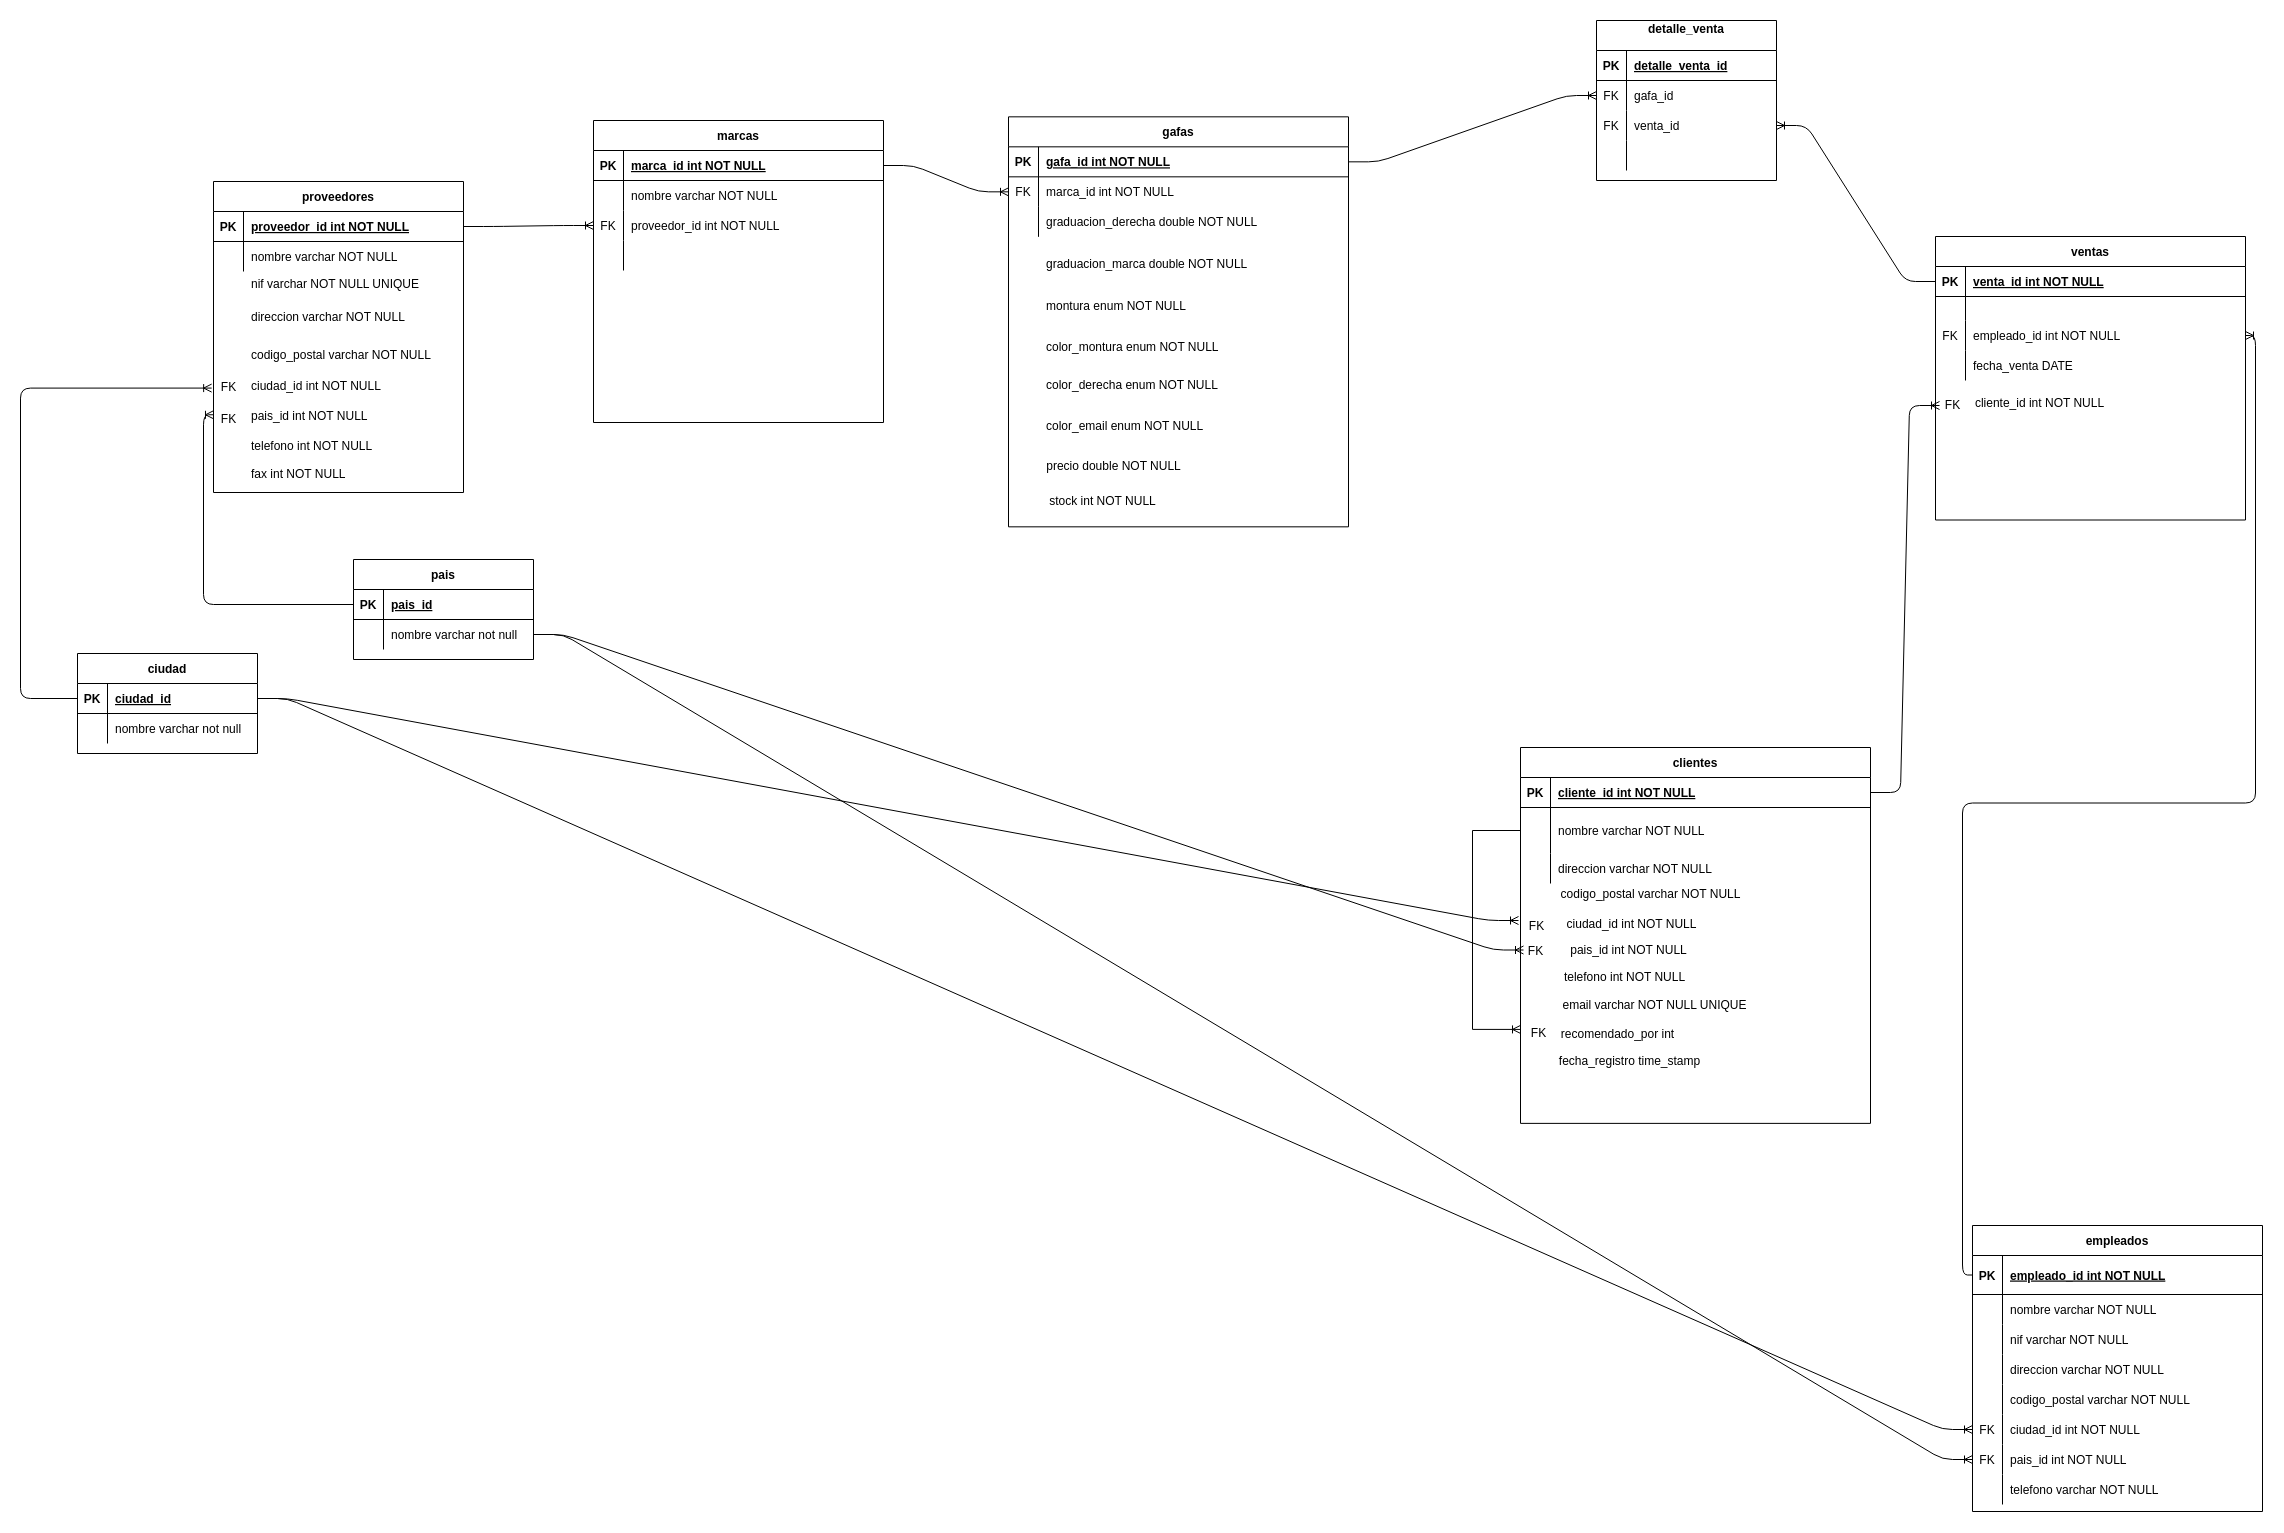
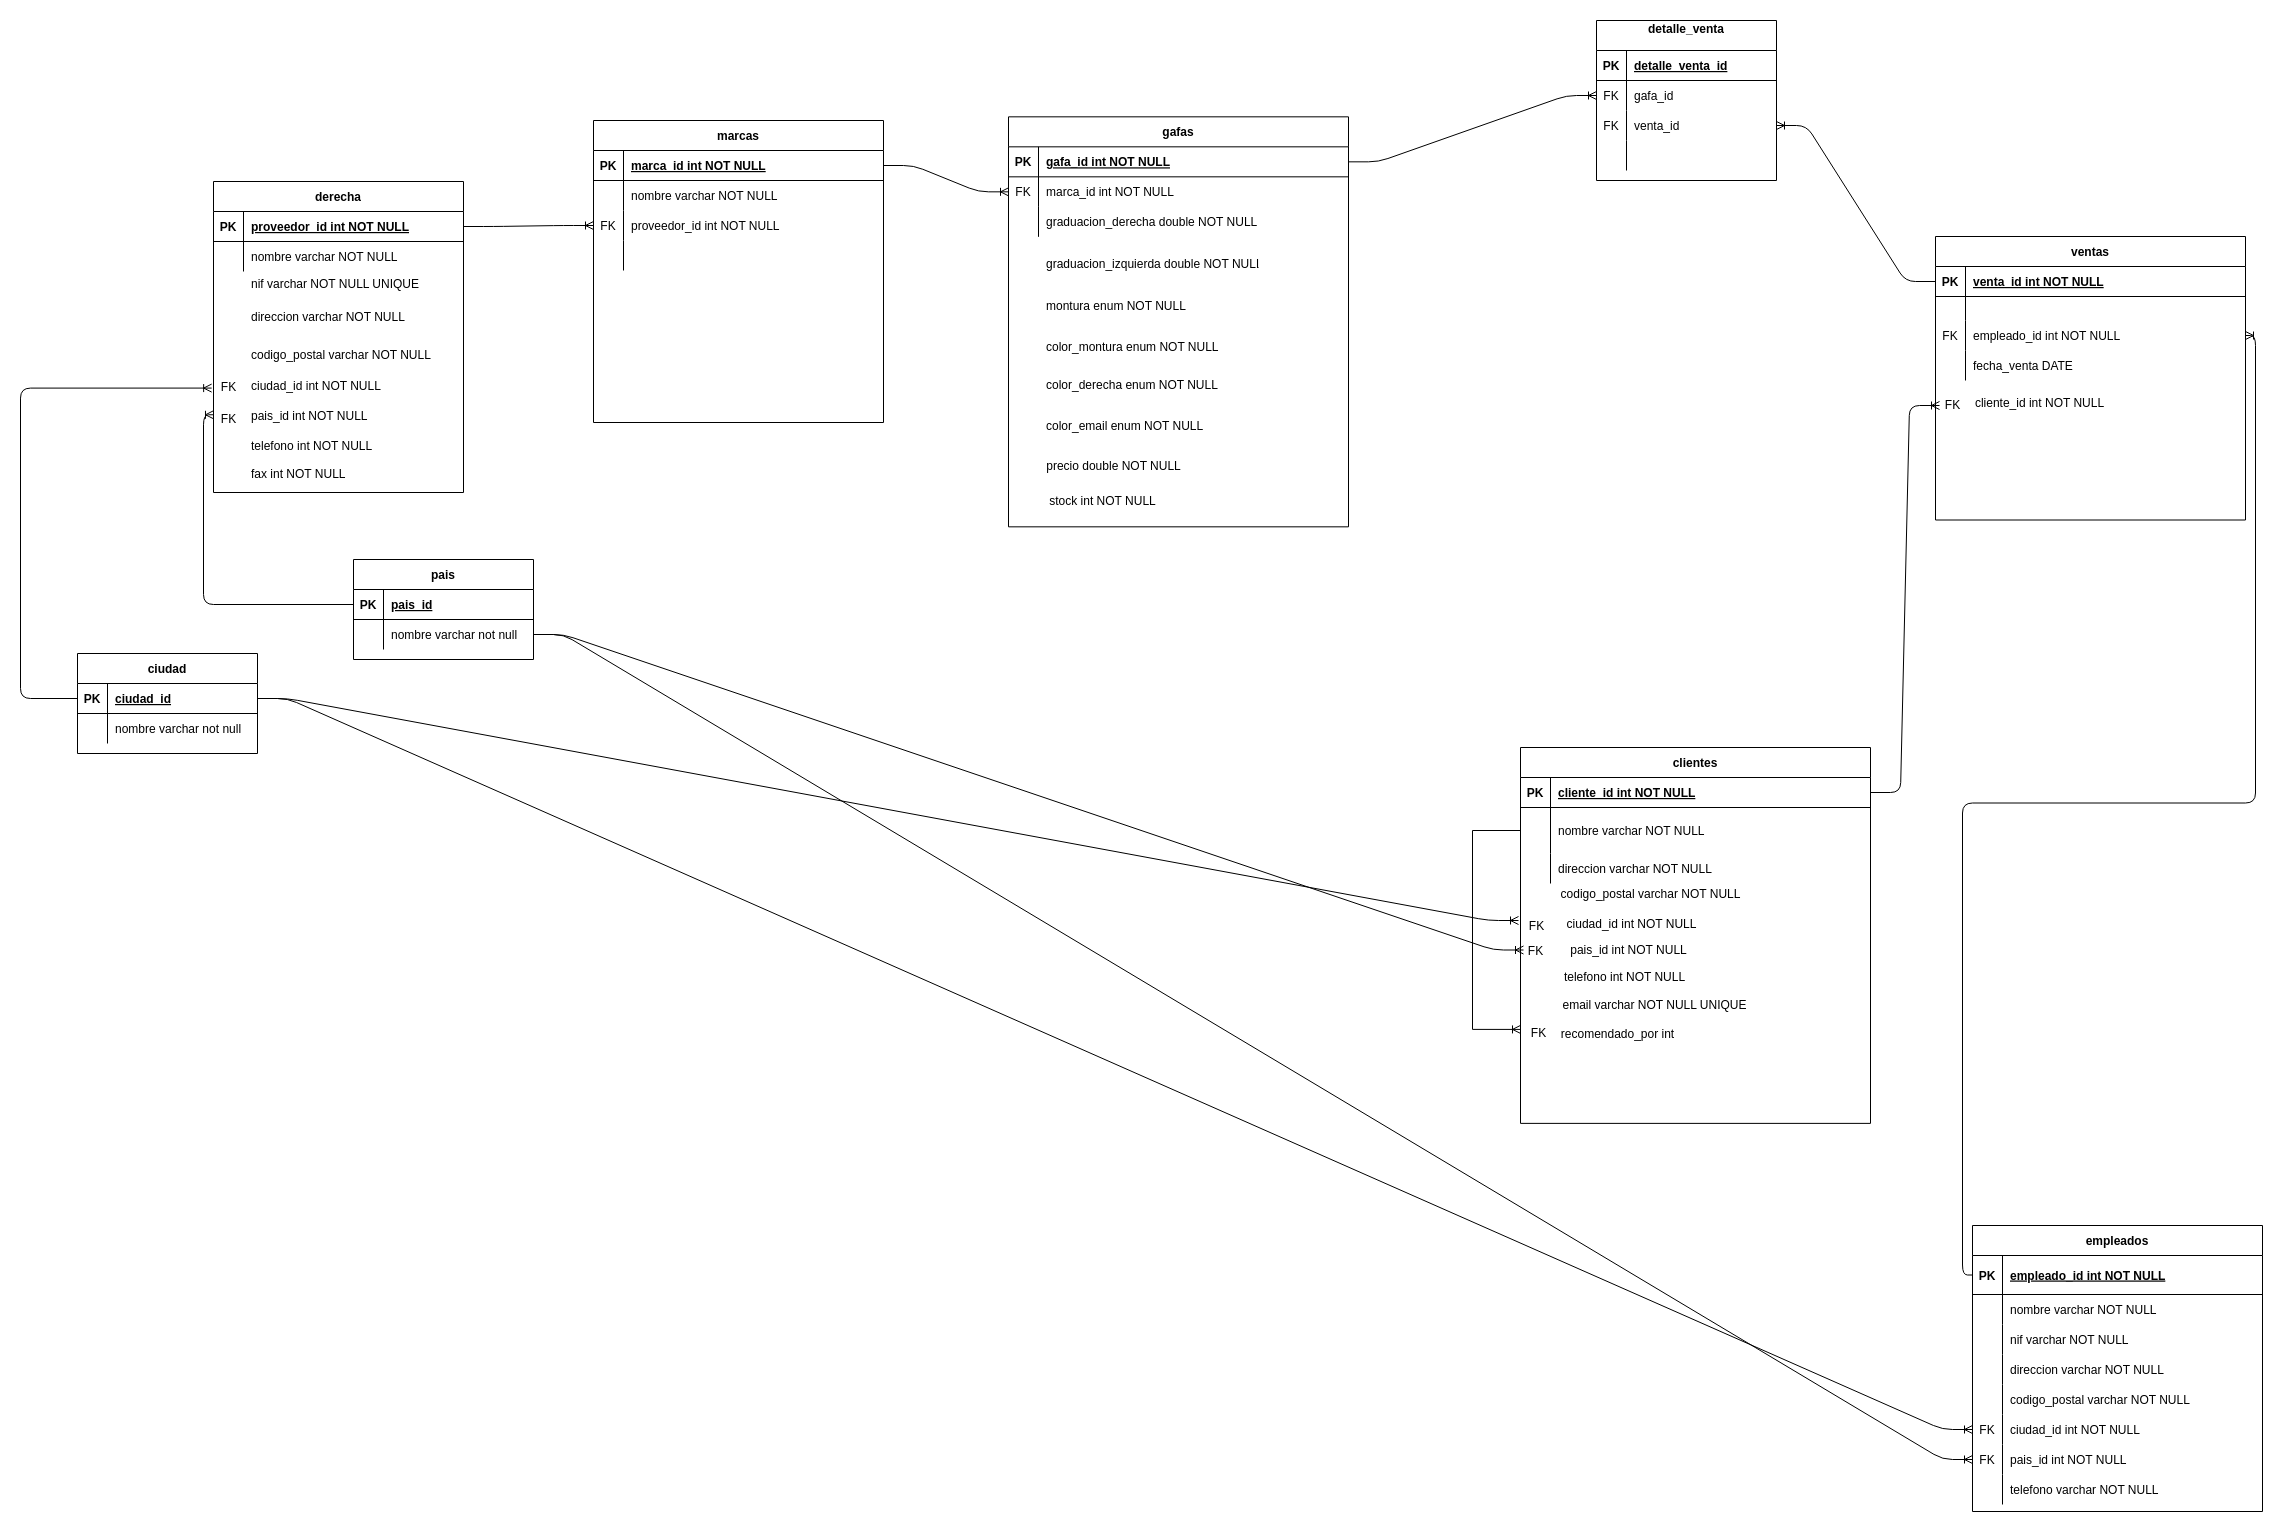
(338, 197) -> (338, 197)
(1146, 264) -> (1156, 264)
(1629, 1062) -> none
